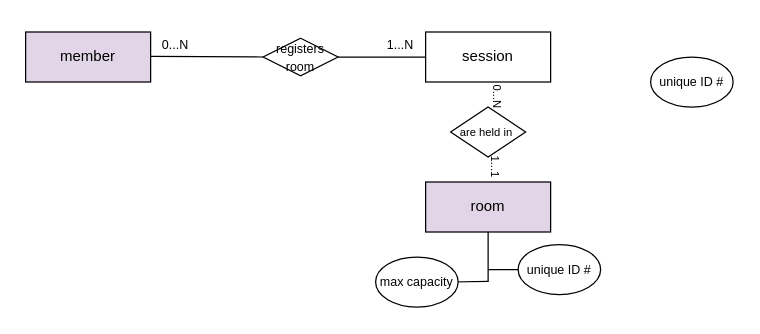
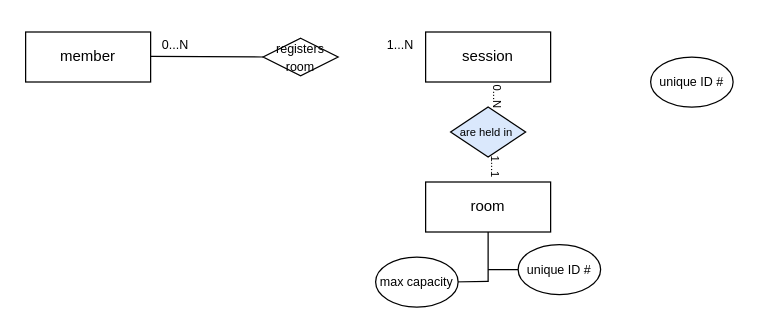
(88, 57) -> (88, 57)
(381, 57) -> none
(488, 132) -> (488, 132)
(488, 207) -> (488, 207)
